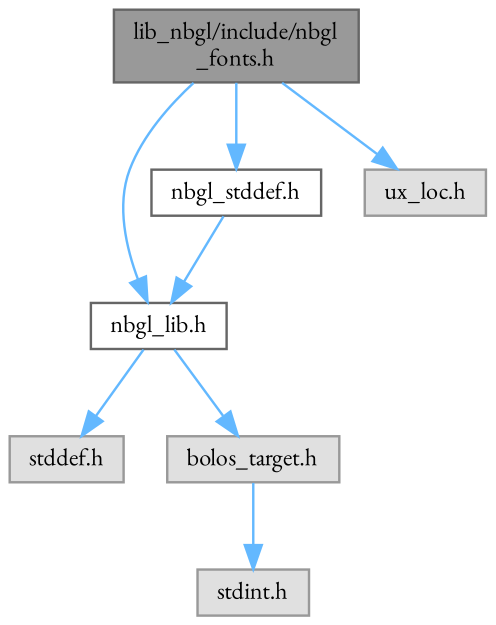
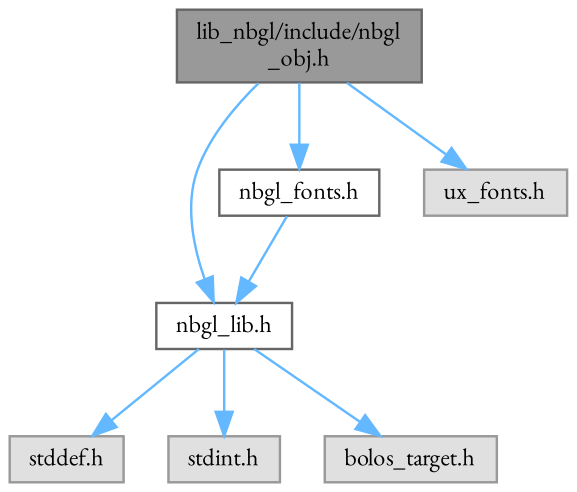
(236, 46) -> (299, 46)
(236, 193) -> (299, 193)
(425, 193) -> (496, 193)
(253, 514) -> (224, 381)
